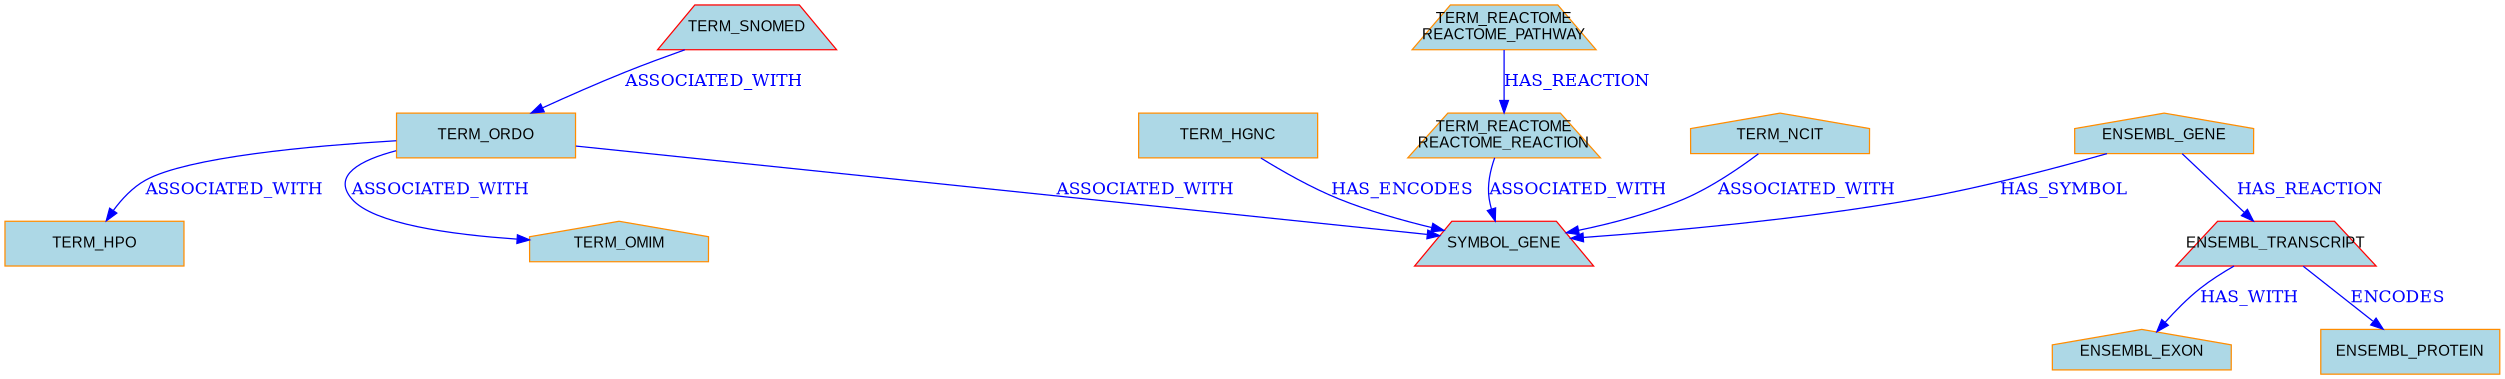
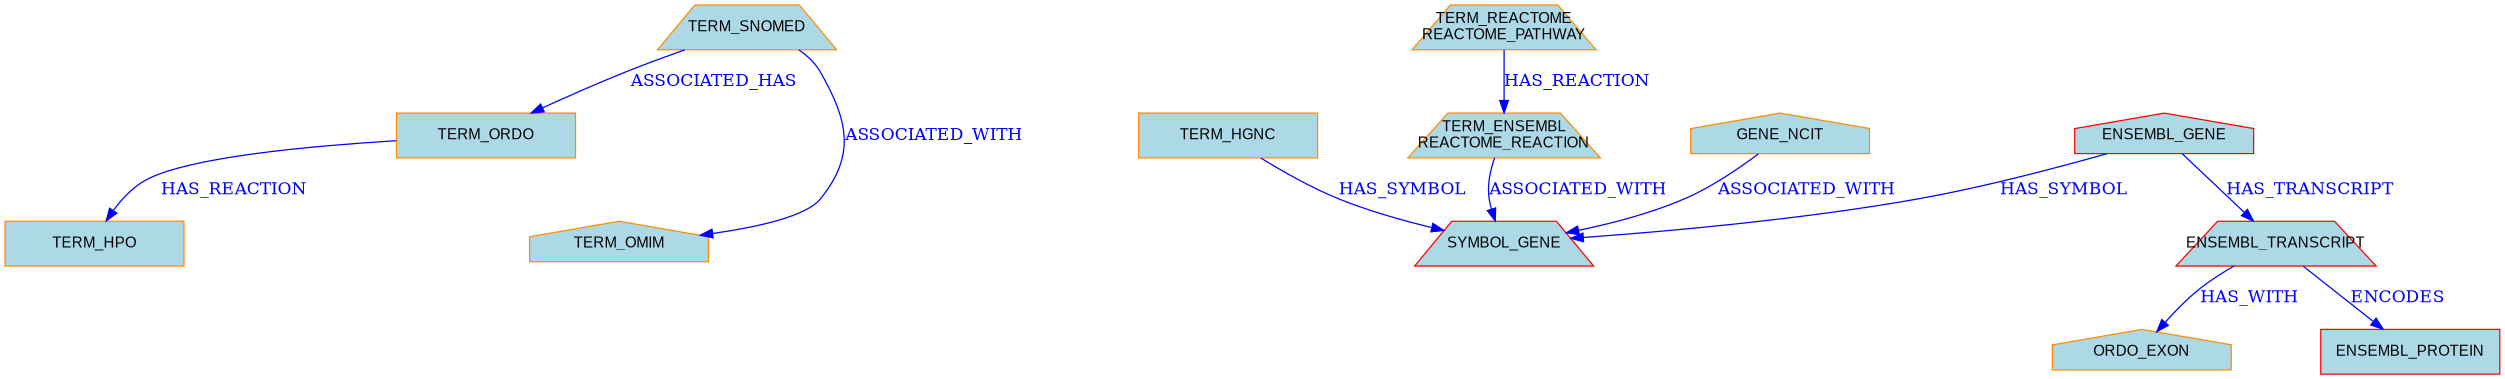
(747, 27) -> (747, 27)
(714, 81) -> (714, 81)
(1504, 135) -> (1504, 135)
(1780, 135) -> (1780, 135)
(2164, 135) -> (2164, 135)
(234, 190) -> (234, 190)
(1001, 190) -> none
(1403, 190) -> (1403, 190)
(2310, 190) -> (2310, 190)
(392, 220) -> (835, 176)
(2142, 352) -> (2142, 352)
(2410, 352) -> (2410, 352)
